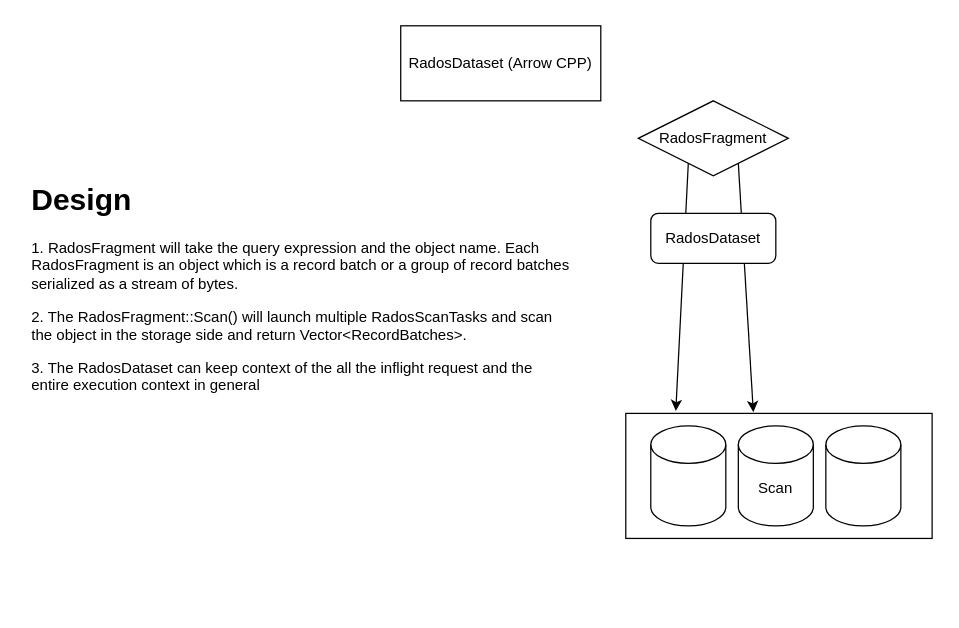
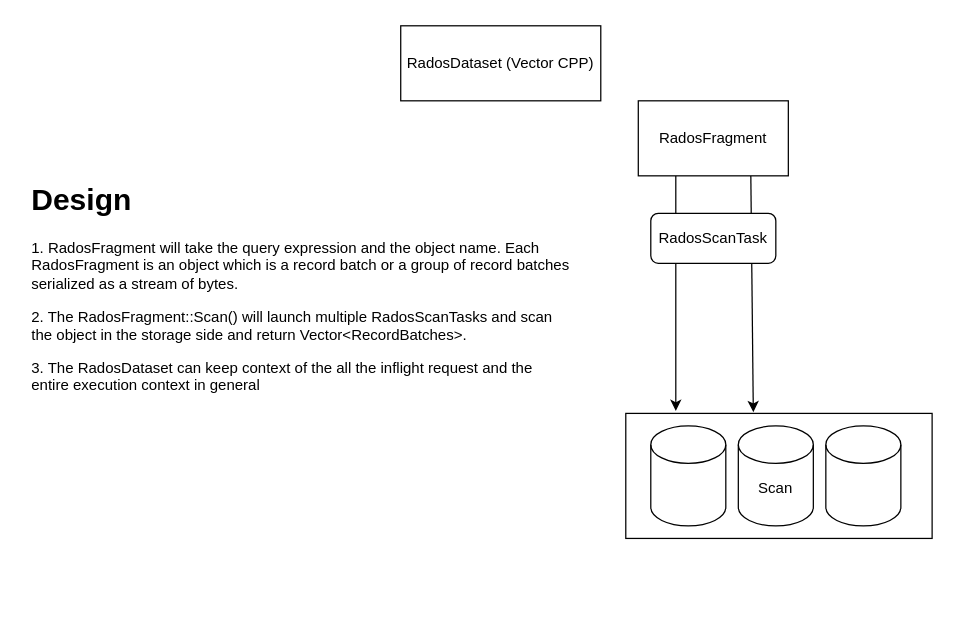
(501, 63) -> (501, 63)
(713, 138) -> (713, 138)
(713, 238) -> (713, 238)
